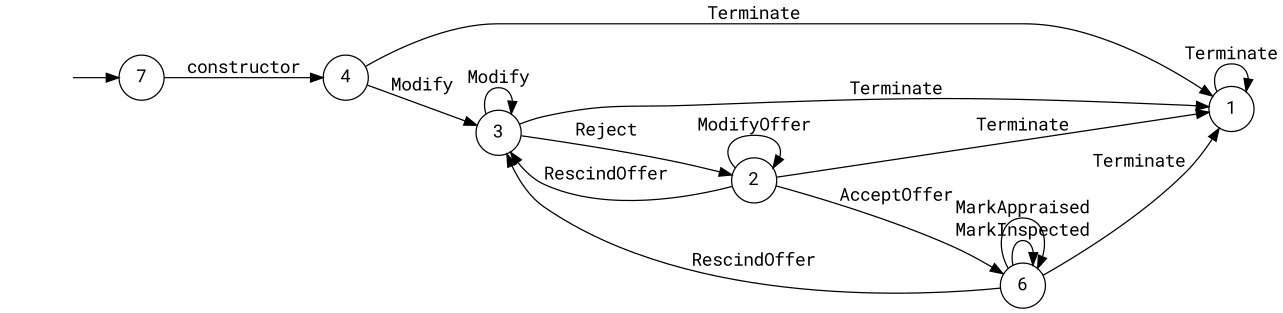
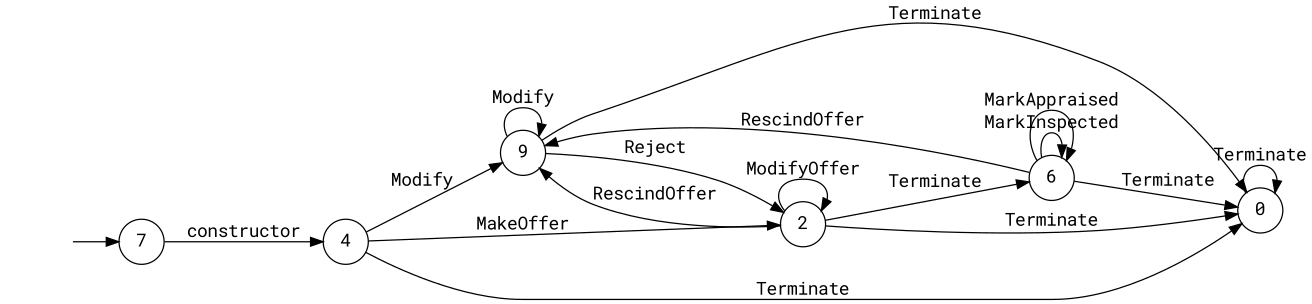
(1231, 109) -> (1260, 210)
(499, 133) -> (523, 153)
(896, 196) -> (935, 182)
none -> (568, 233)
